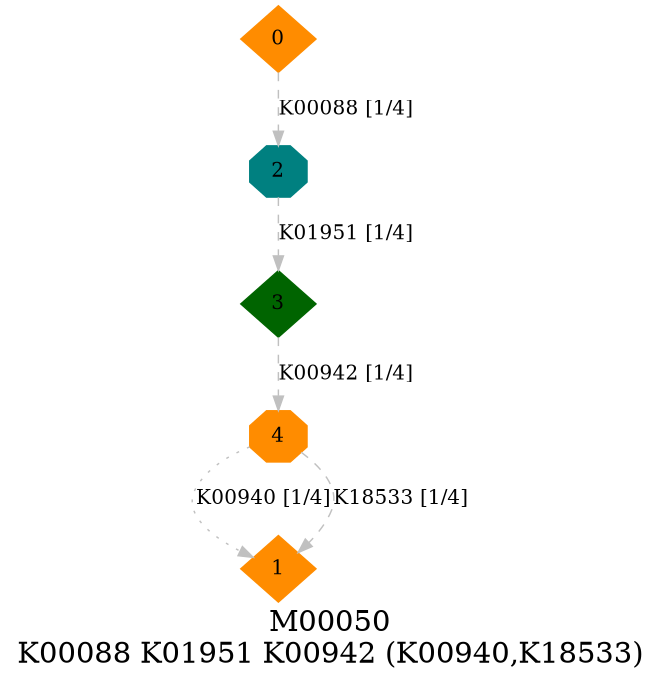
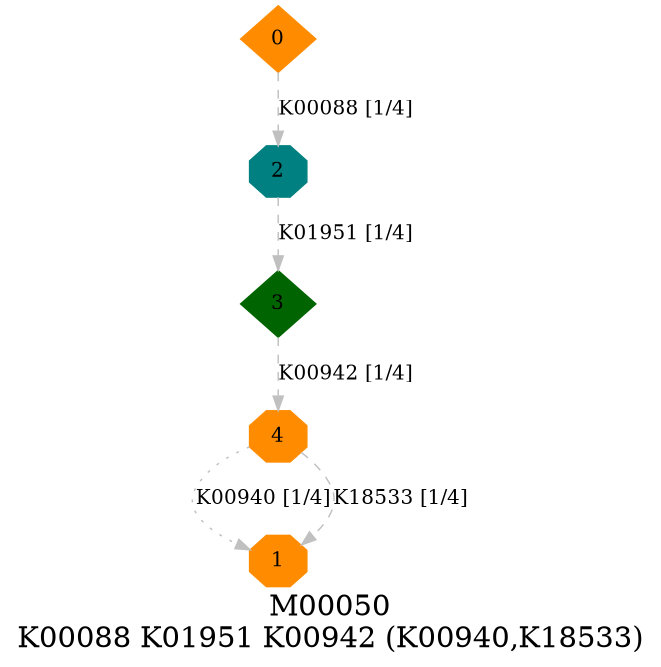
(278, 569) -> (278, 561)
